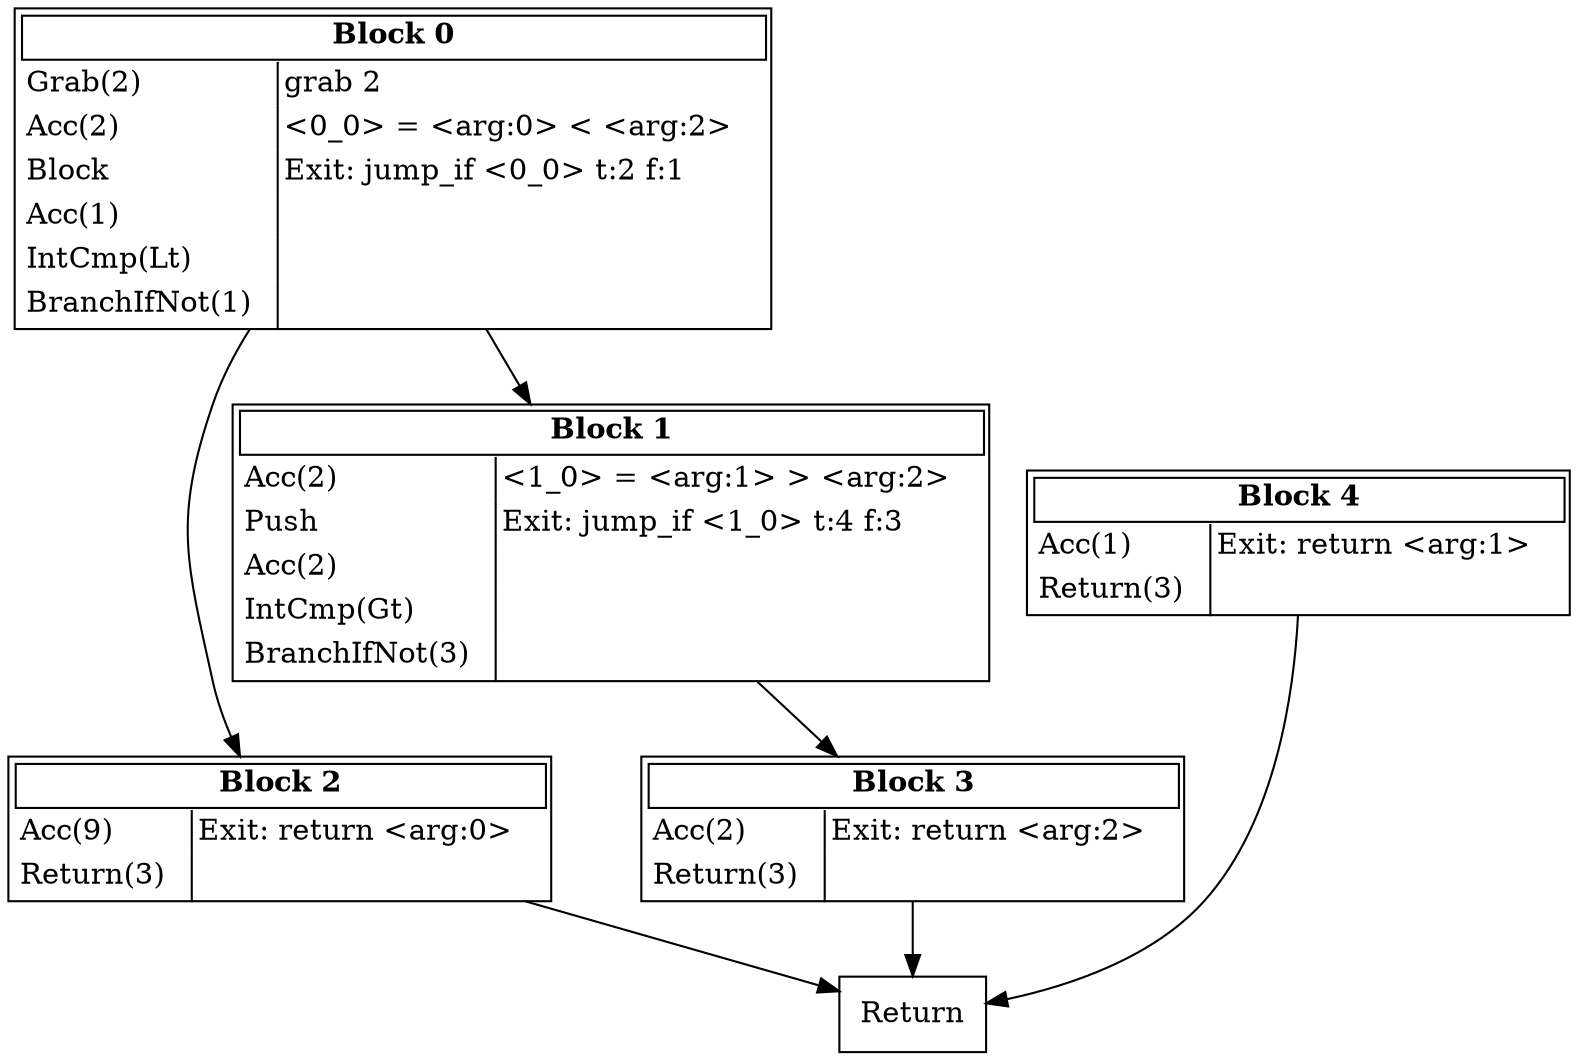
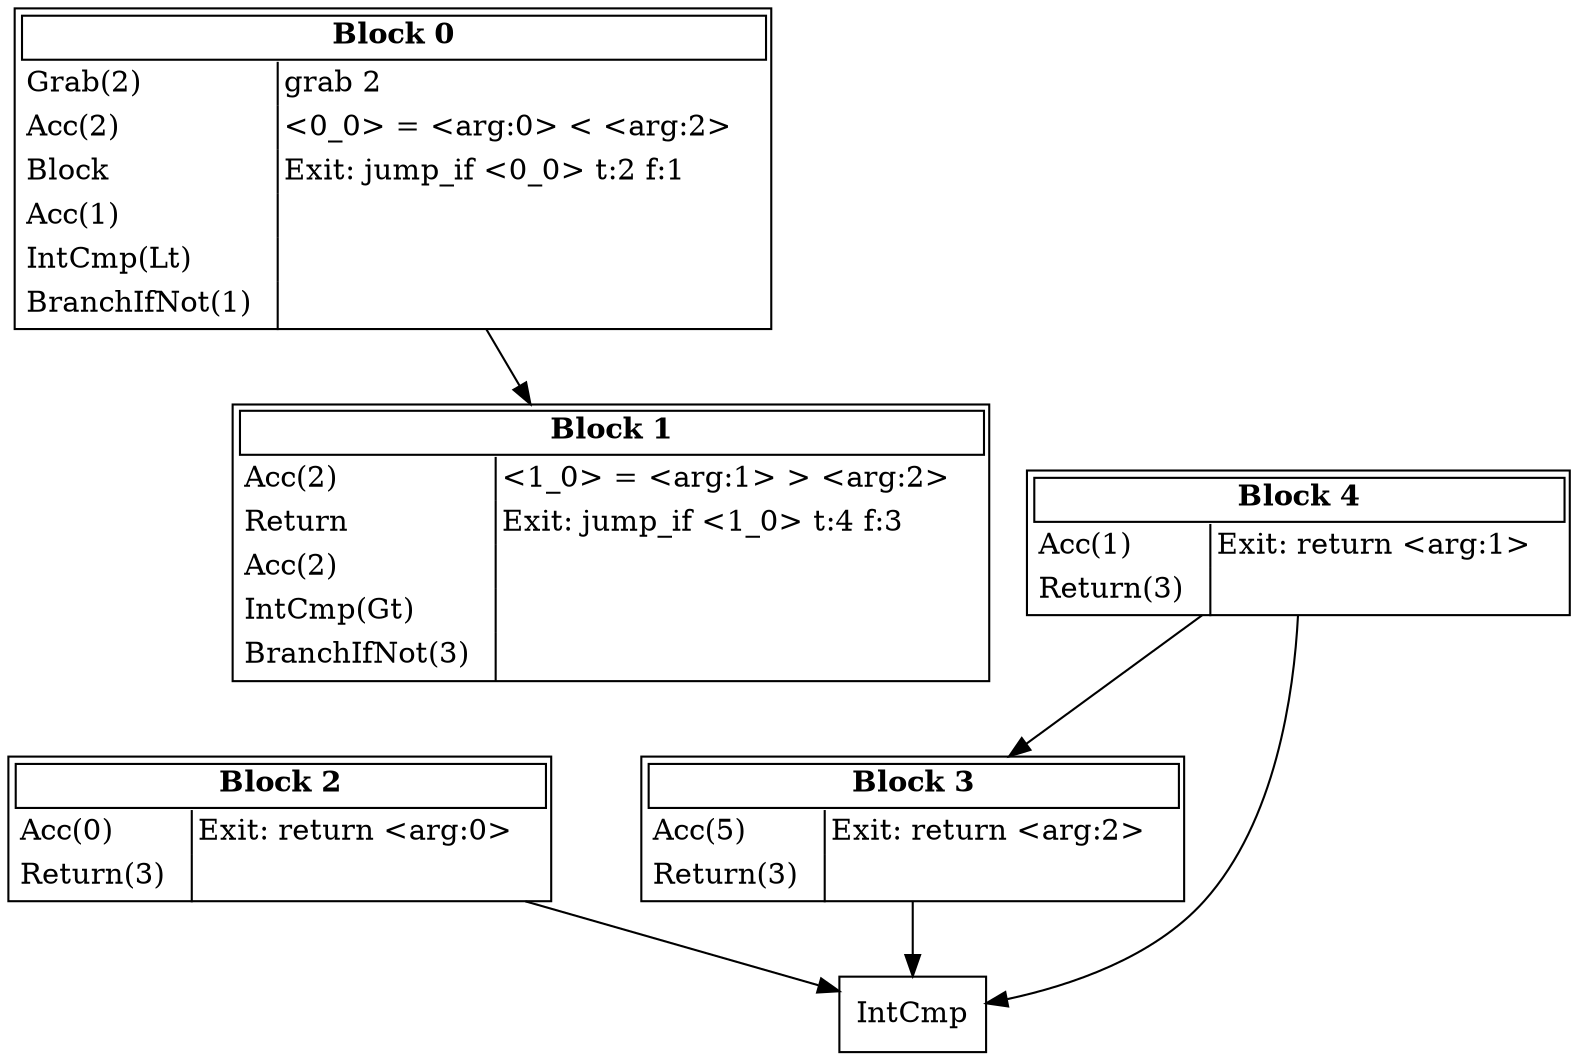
(291, 522) -> (306, 522)
(188, 530) -> none
(789, 712) -> (1114, 680)
(76, 831) -> (76, 831)
(709, 831) -> (709, 831)
(913, 1014) -> (913, 1014)
